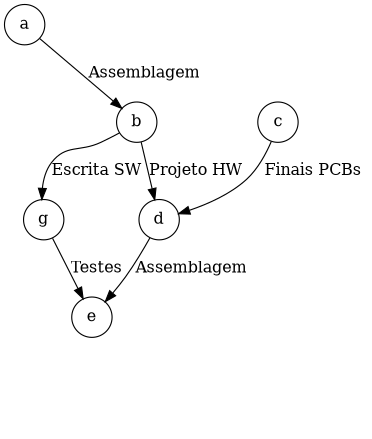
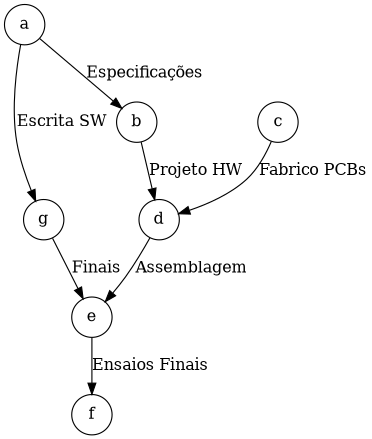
(145, 73) -> (145, 73)
(71, 150) -> (15, 119)
(313, 171) -> (313, 171)
(96, 268) -> (96, 268)
none -> (92, 415)
